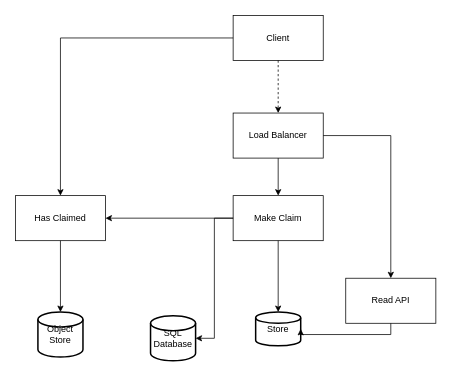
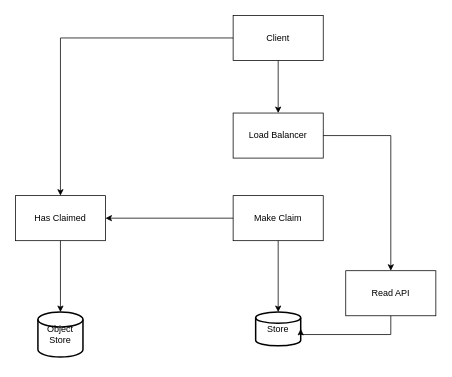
(278, 84) -> (278, 84)
(278, 174) -> none
(214, 285) -> none
(390, 300) -> (390, 293)
(173, 338) -> none
